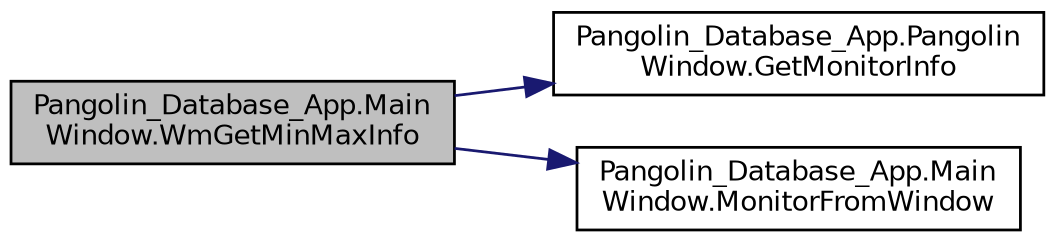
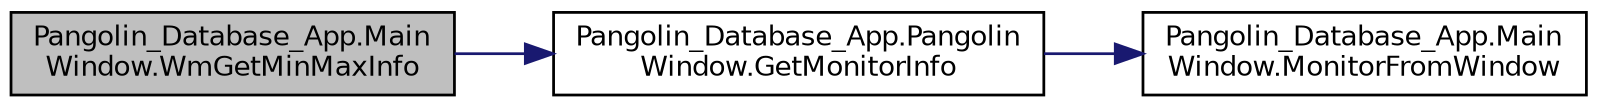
(502, 154) -> (1080, 54)
